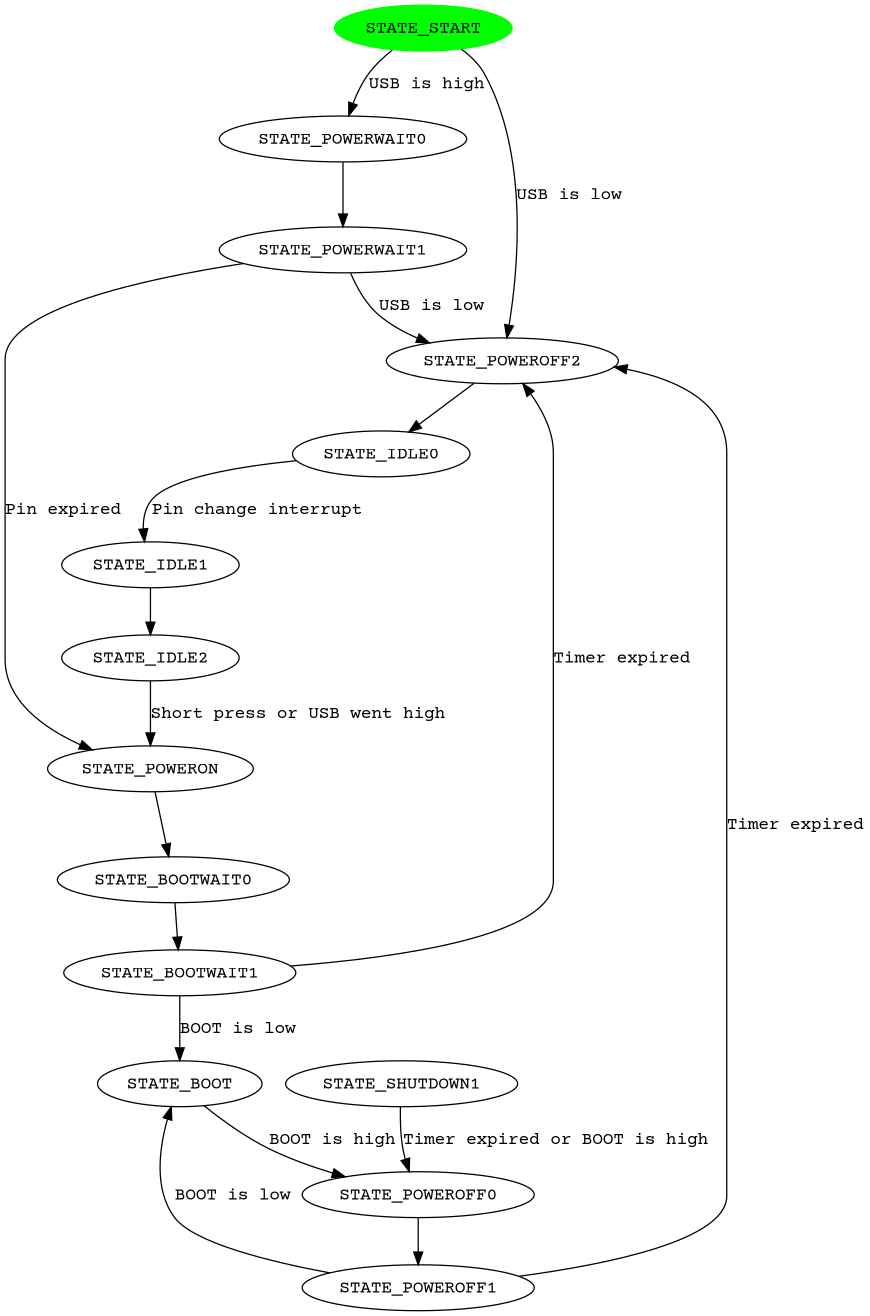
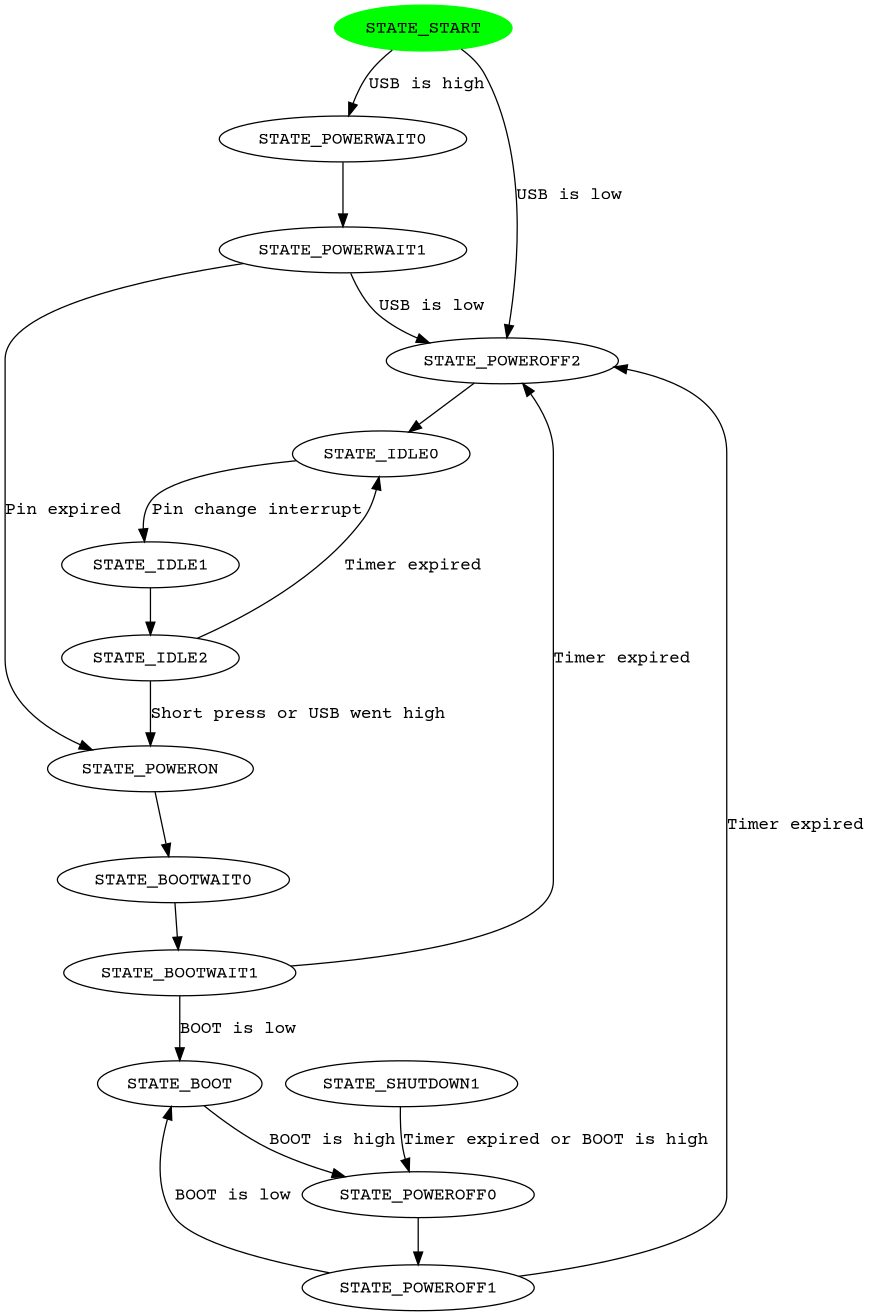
none -> (301, 579)
